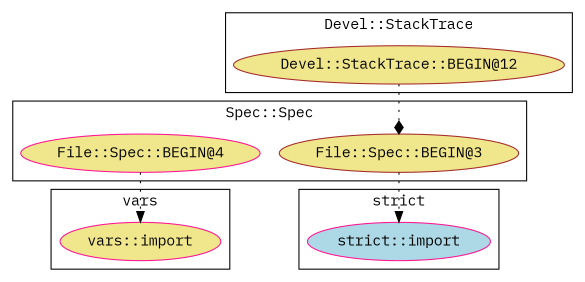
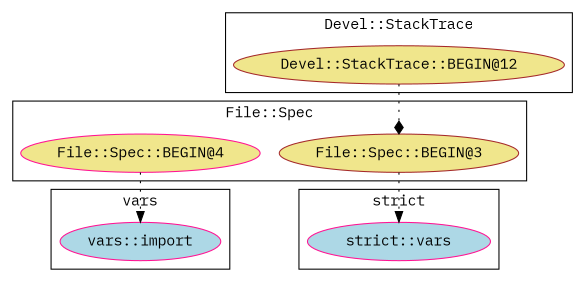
(270, 113) -> (270, 113)
(140, 242) -> (140, 242)
(399, 242) -> (399, 242)
